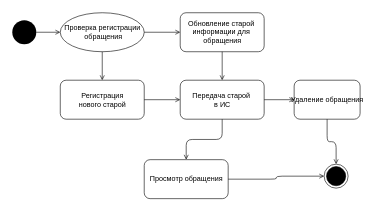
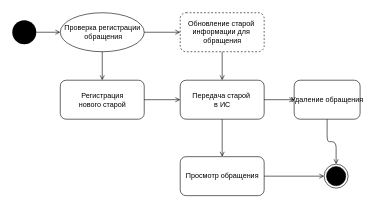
(222, 32) -> (222, 32)
(186, 179) -> (222, 176)
